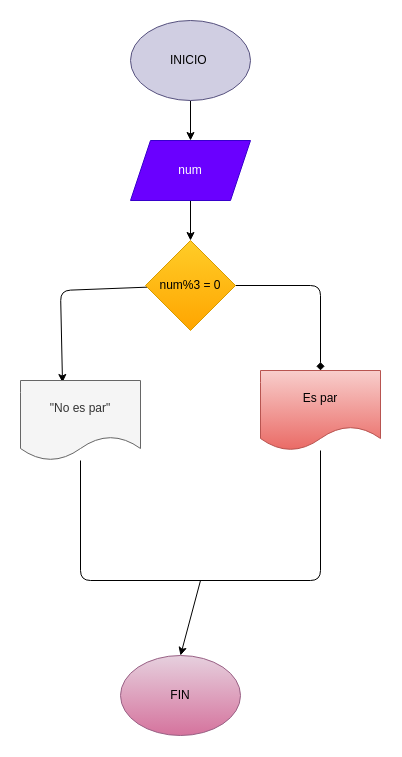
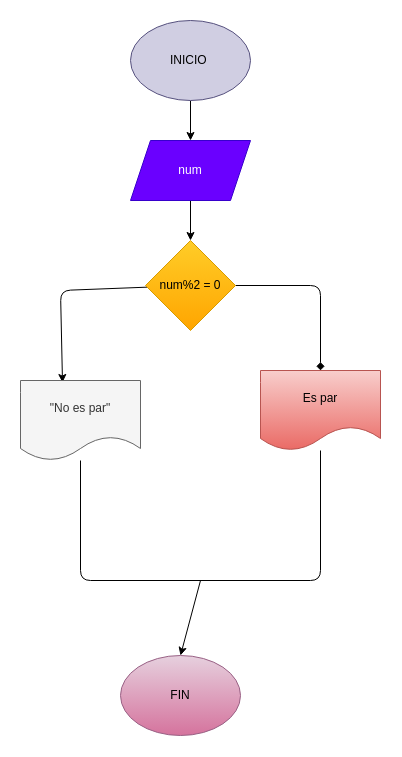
(191, 286) -> (191, 286)
